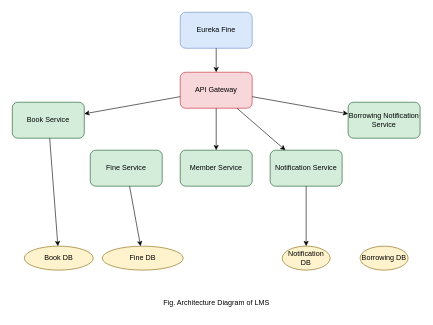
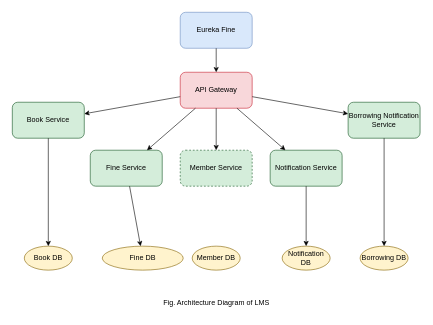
none -> (173, 128)
(216, 168) -> (216, 168)
none -> (384, 240)
(59, 258) -> (48, 258)
none -> (216, 258)
